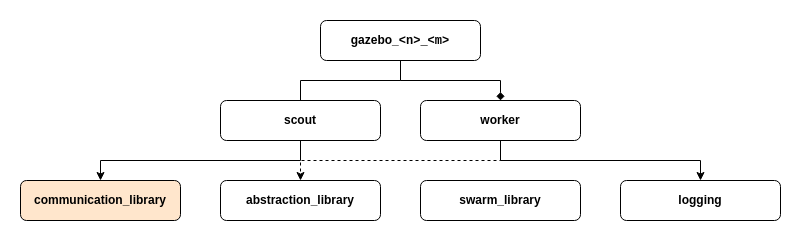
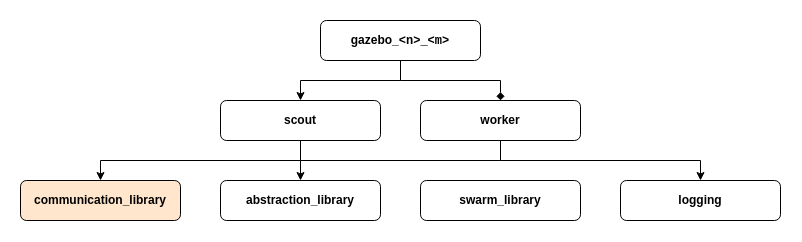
(301, 95) -> (301, 92)
(394, 161) -> (394, 161)
